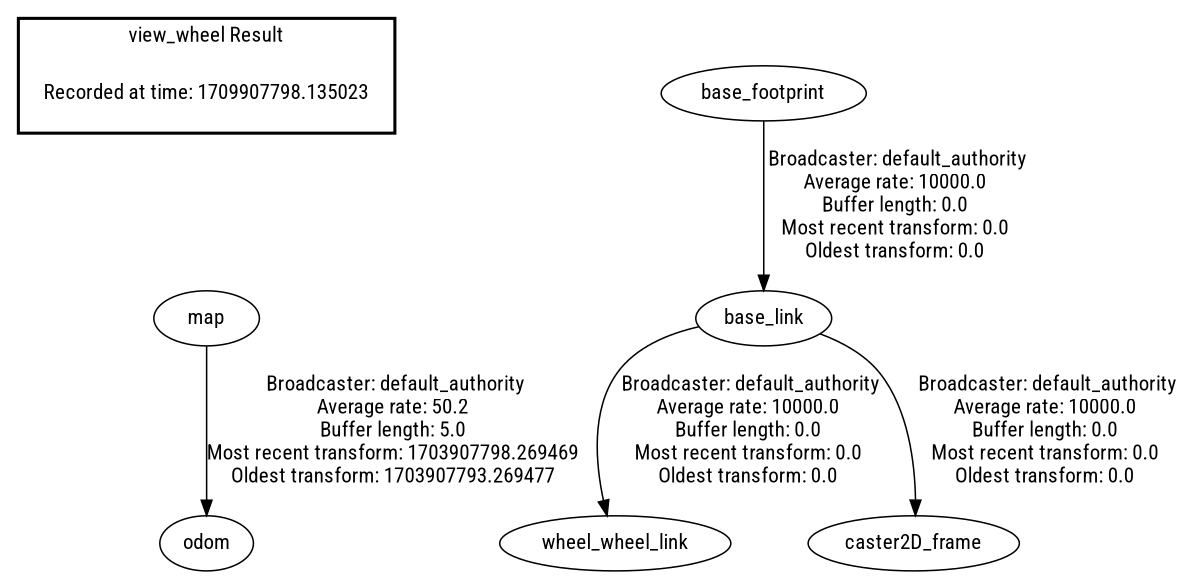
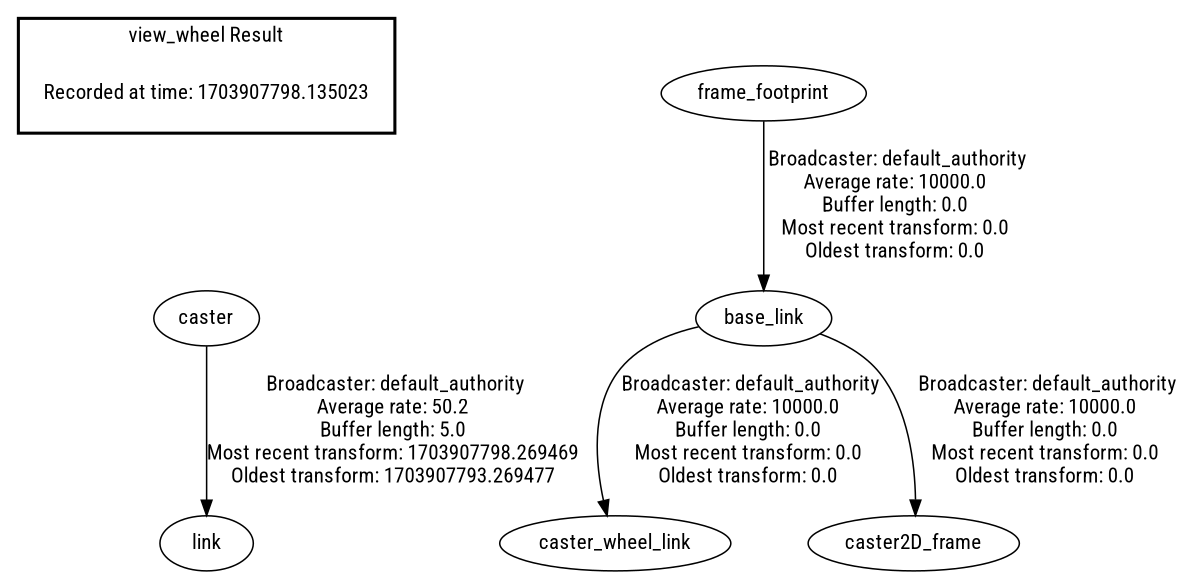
(207, 93) -> (207, 93)
(764, 93) -> (764, 93)
(207, 318) -> (207, 318)
(207, 543) -> (207, 543)
(615, 543) -> (615, 543)
